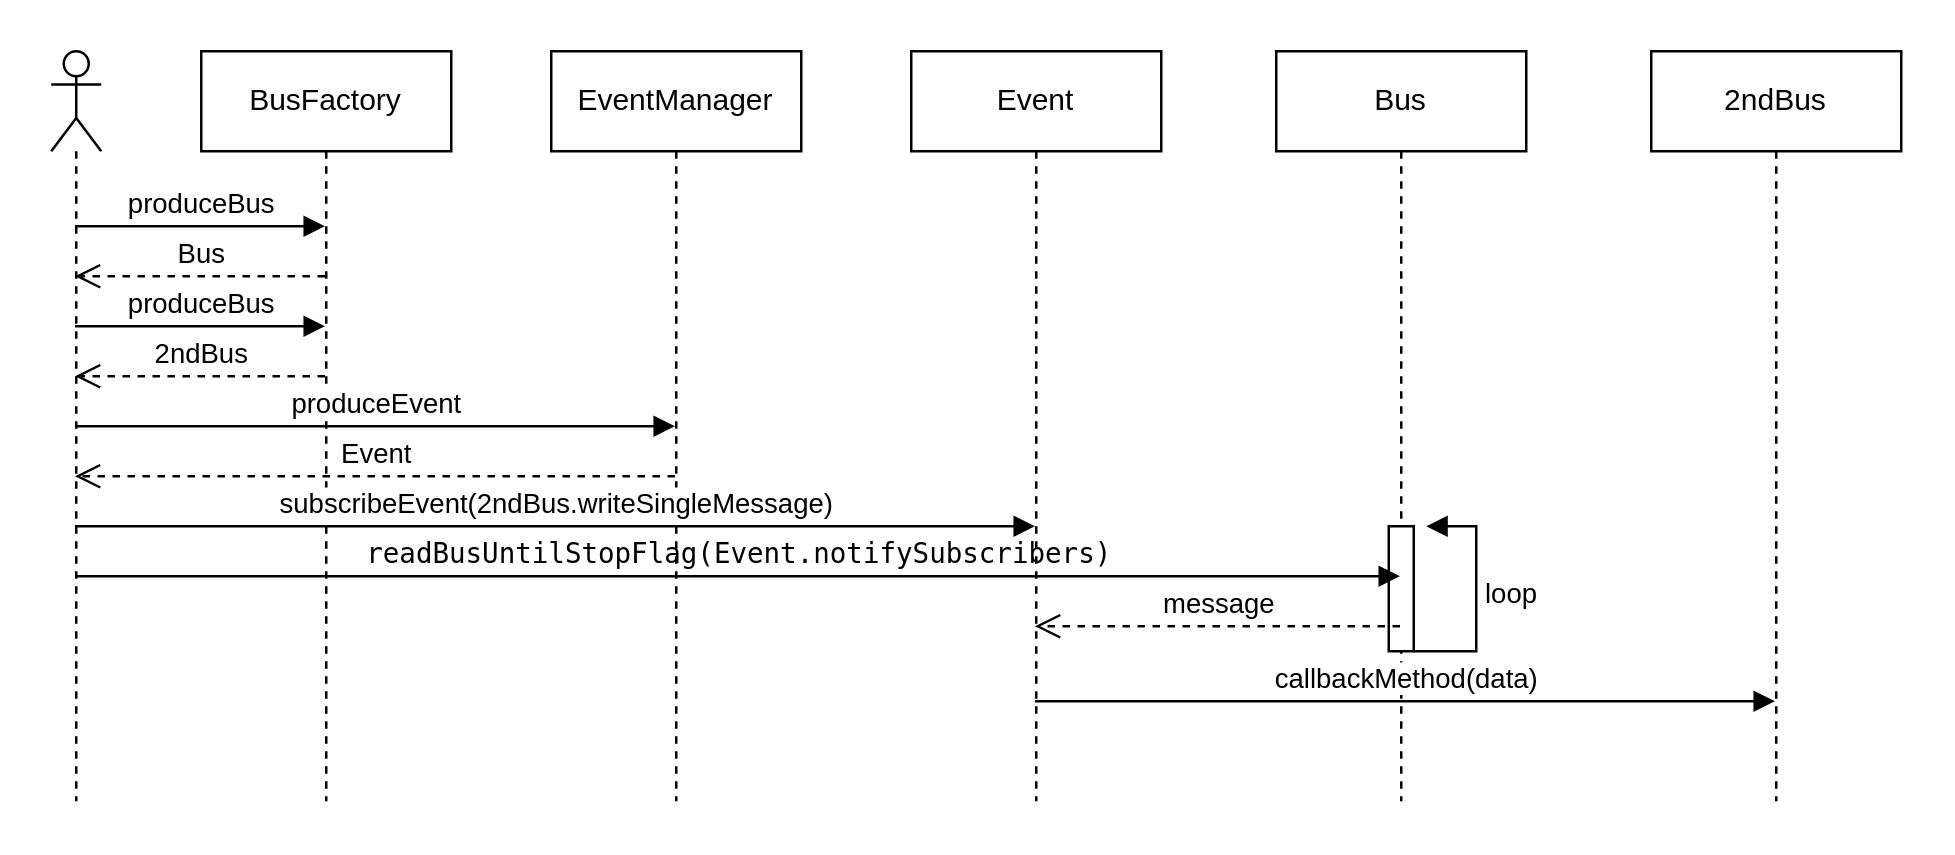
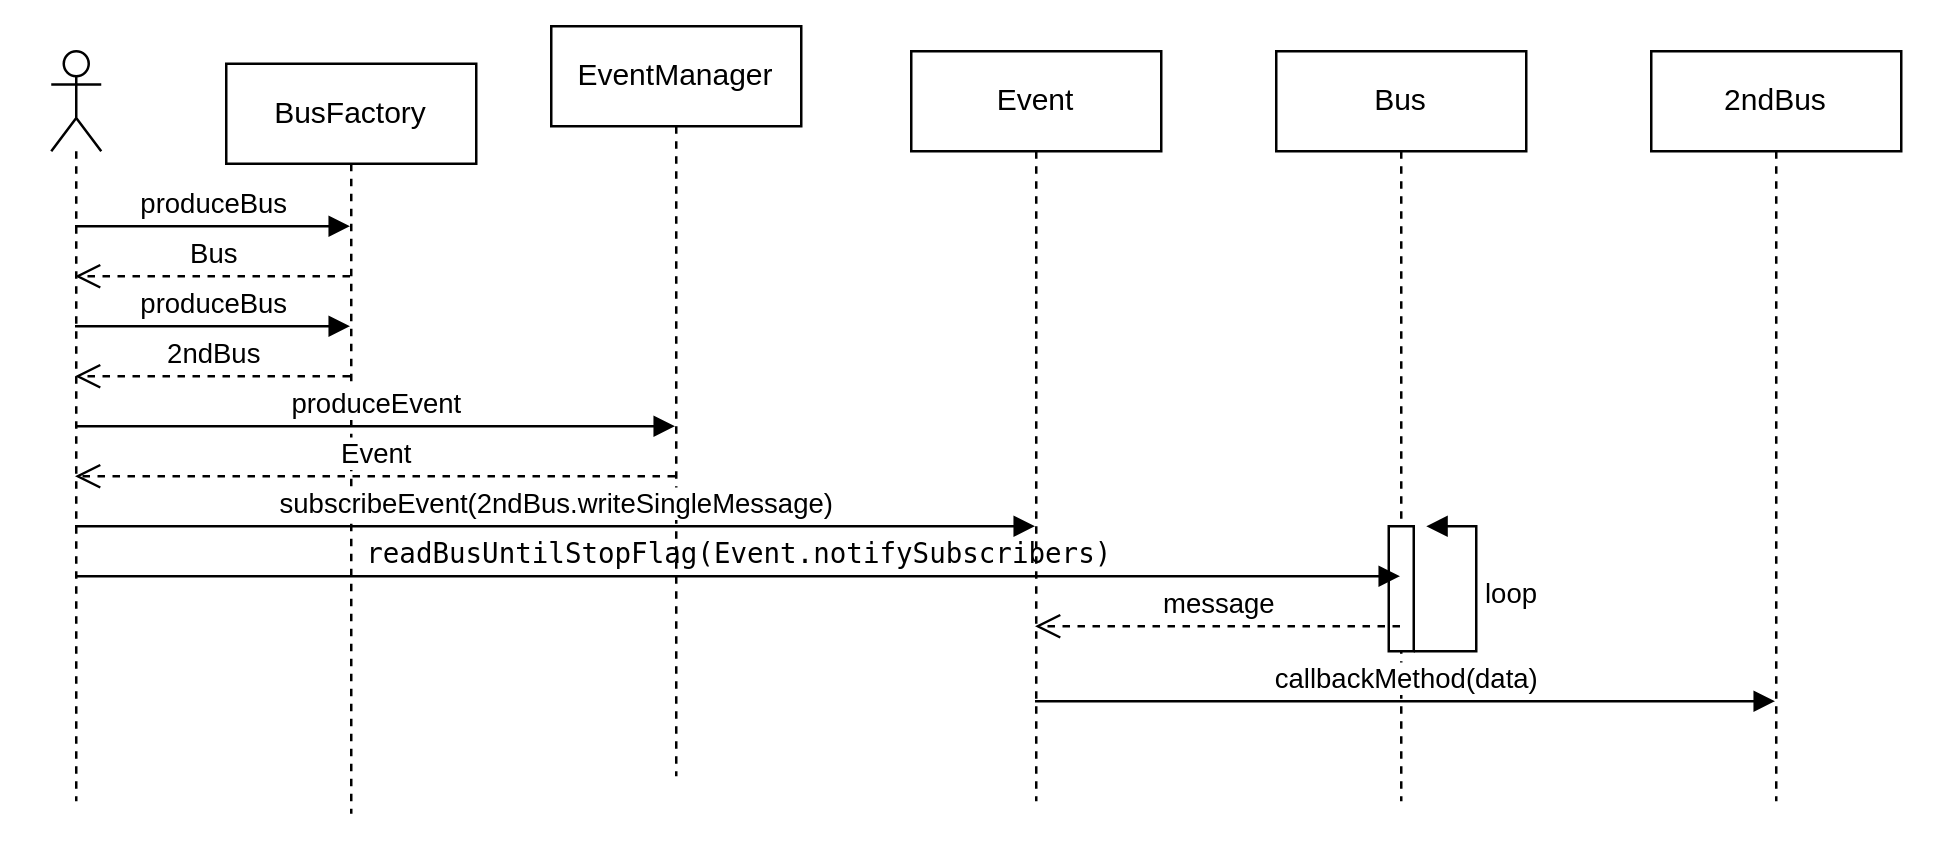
(326, 426) -> (351, 439)
(676, 426) -> (676, 401)
